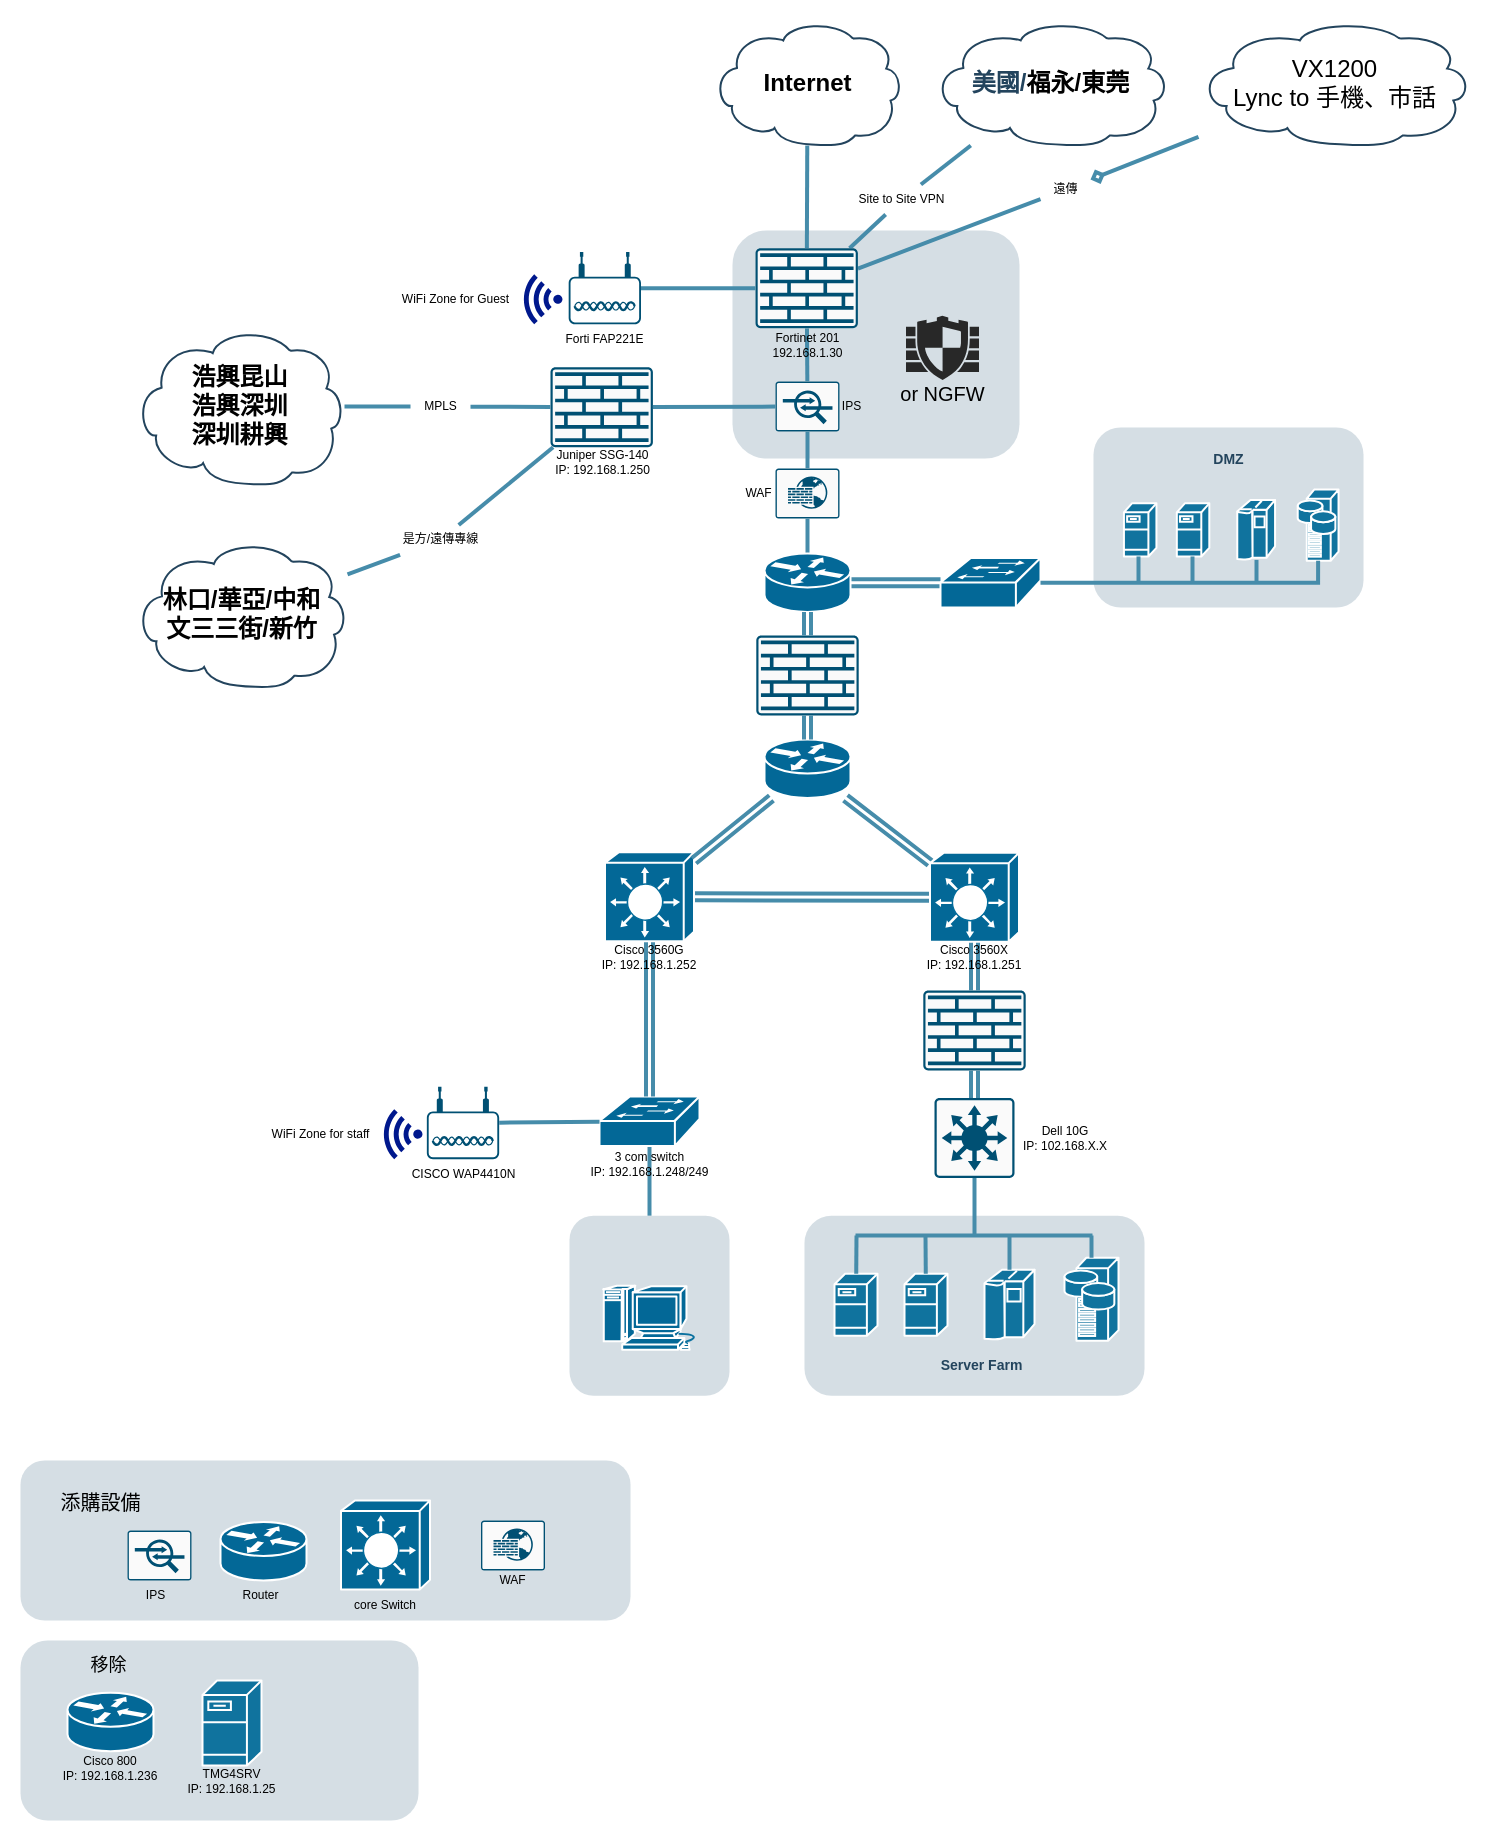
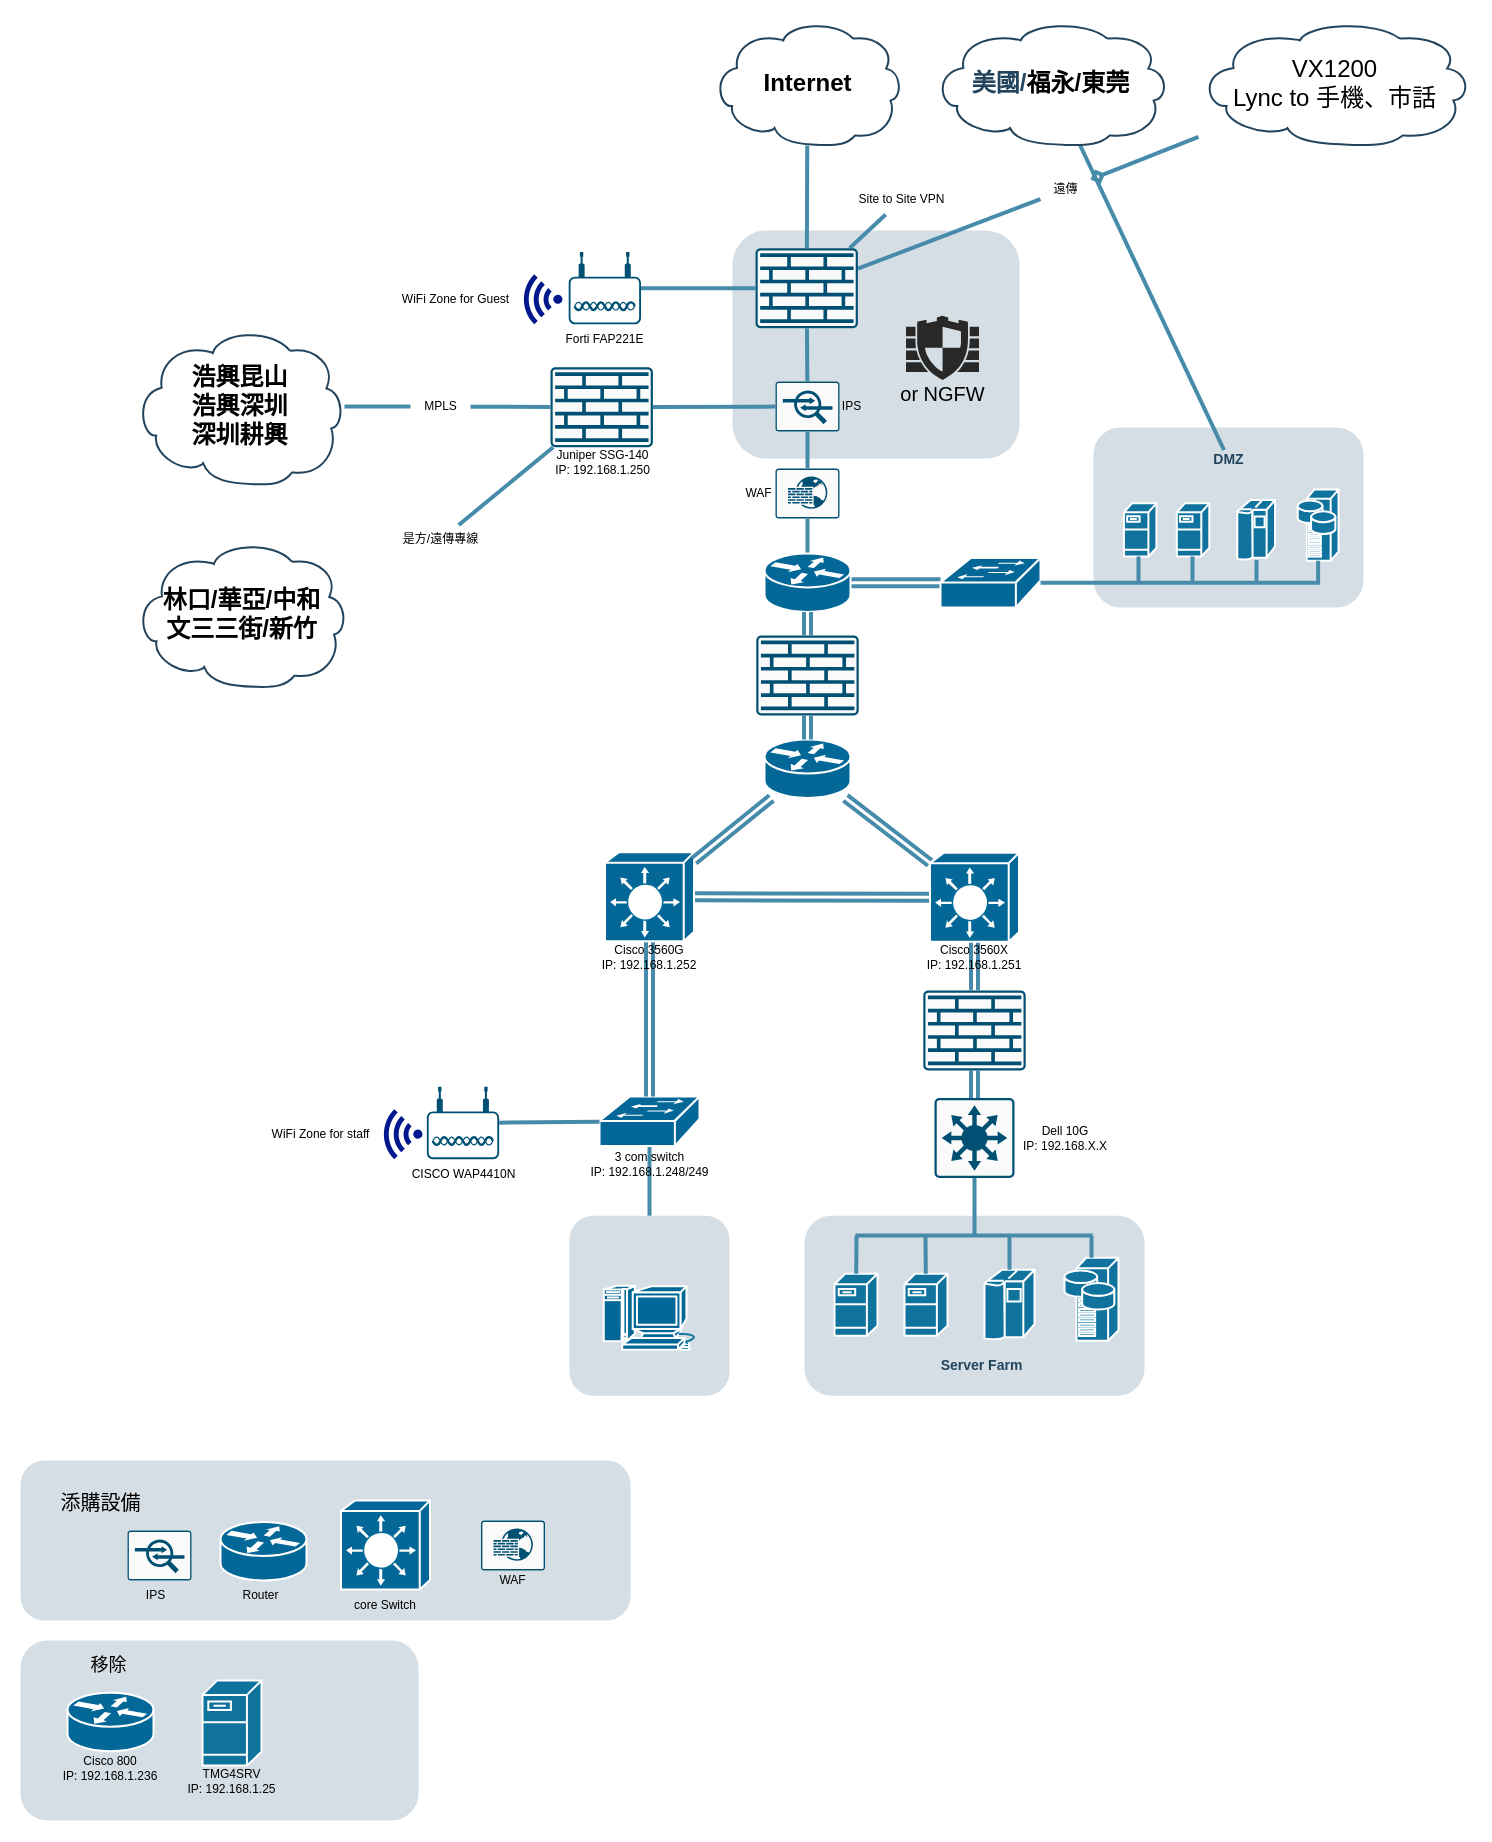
(946, 165) -> (1152, 298)
(808, 345) -> none
(374, 565) -> none
(1066, 1139) -> (1066, 1139)
